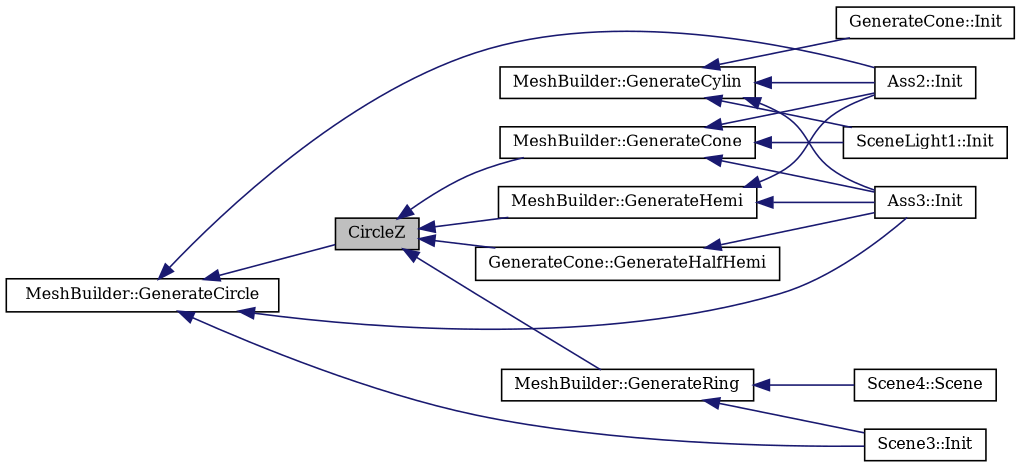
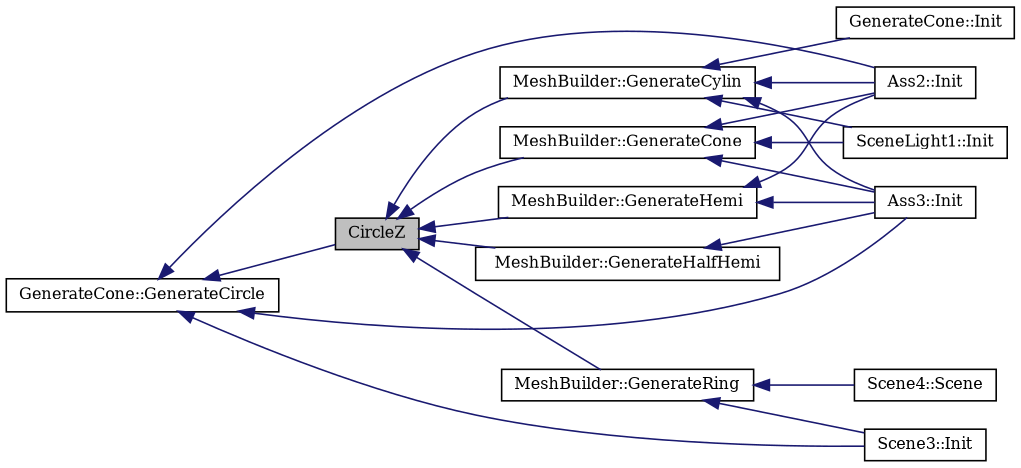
none -> (442, 141)
(628, 264) -> (628, 264)
(143, 295) -> (143, 295)
